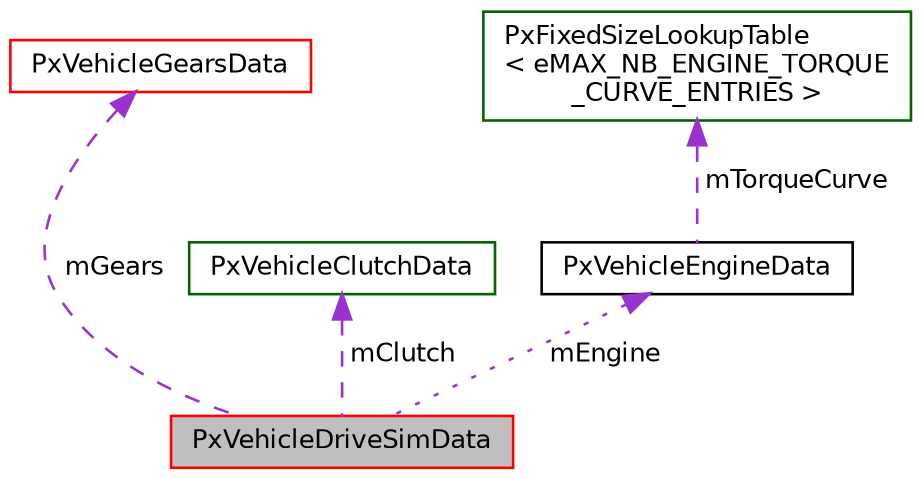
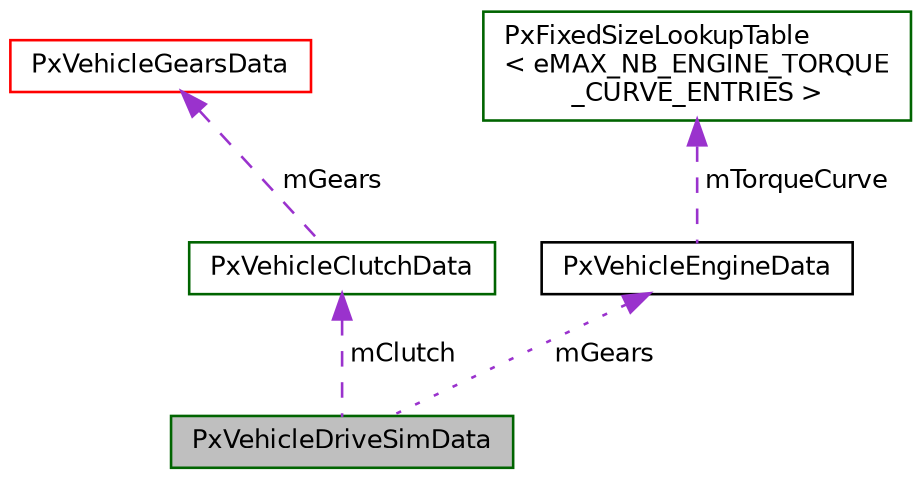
(63, 302) -> (260, 177)
(601, 355) -> (601, 355)
(342, 442) -> (342, 442)
